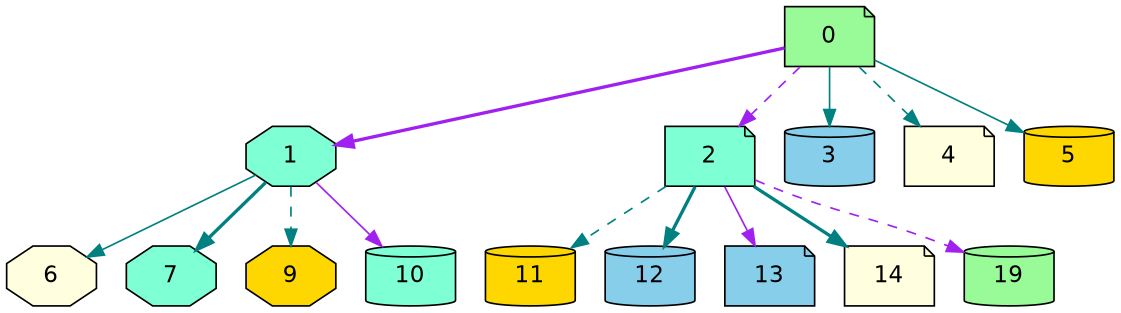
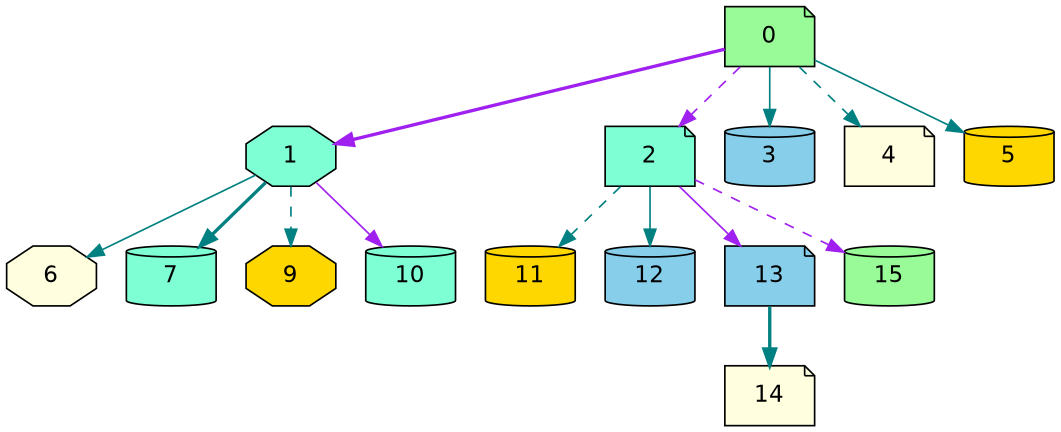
(684, 209) -> (650, 208)
(792, 211) -> (770, 328)
(171, 276) -> (171, 276)
(1009, 276) -> (889, 276)
